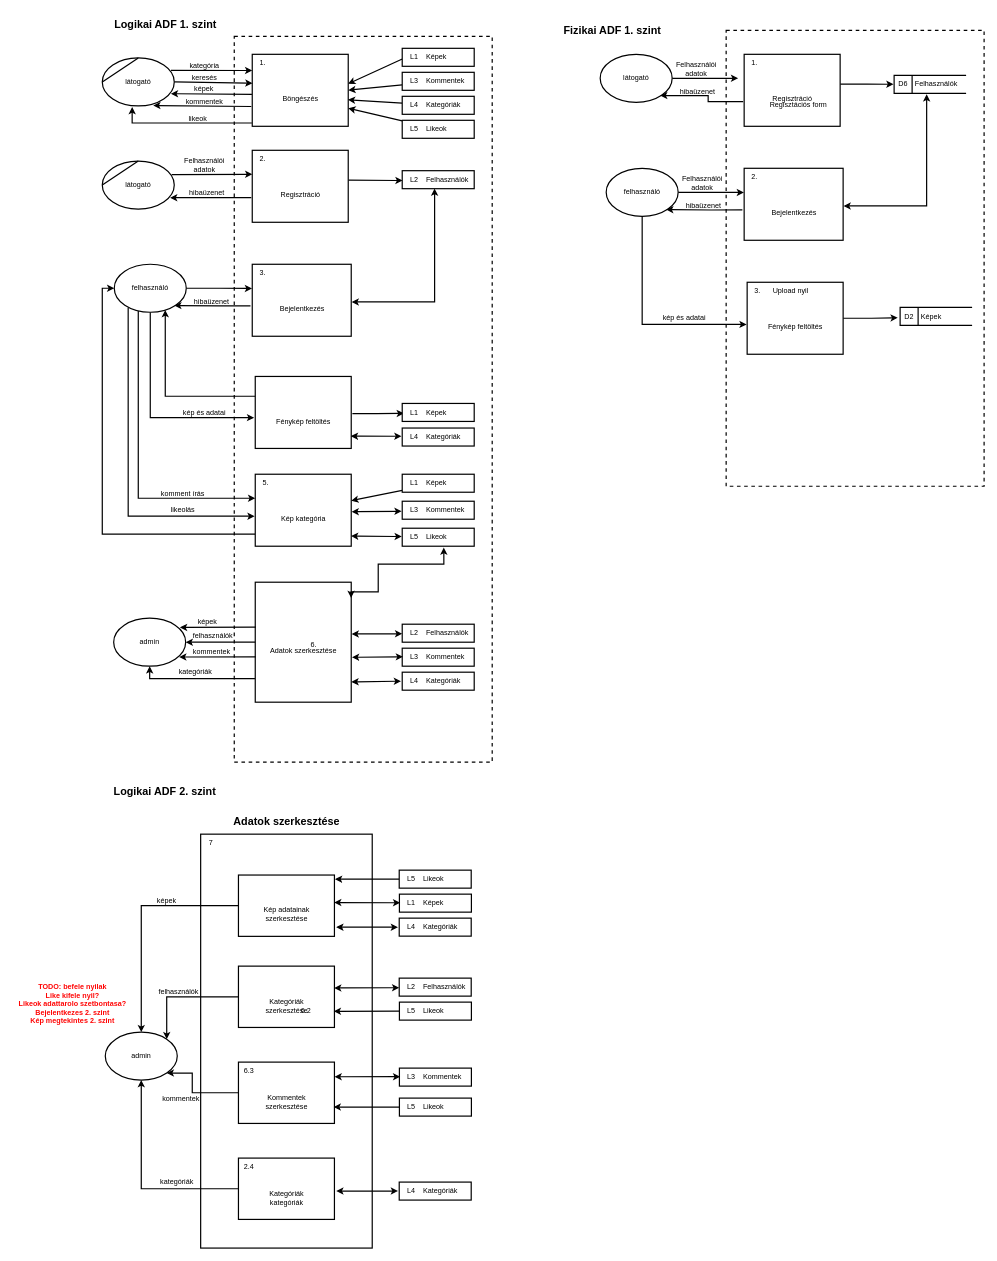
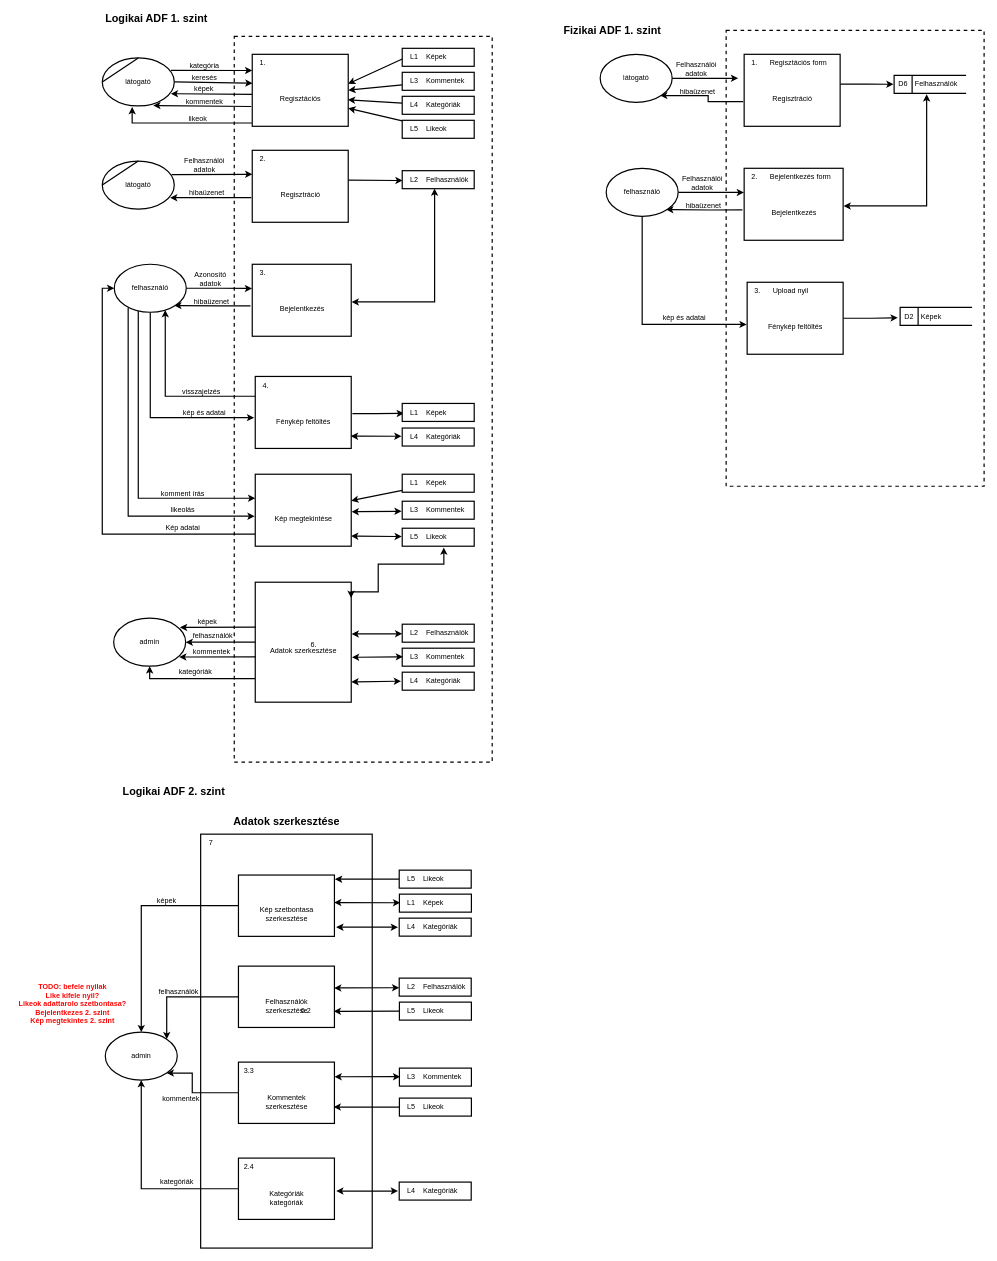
(165, 24) -> (156, 18)
(301, 99) -> (301, 99)
(801, 105) -> (801, 63)
none -> (804, 177)
none -> (210, 279)
none -> (266, 386)
none -> (201, 392)
(266, 483) -> none
(304, 519) -> (304, 519)
none -> (183, 528)
(165, 792) -> (174, 792)
(287, 915) -> (287, 915)
(287, 1006) -> (287, 1006)
(249, 1071) -> (249, 1071)
